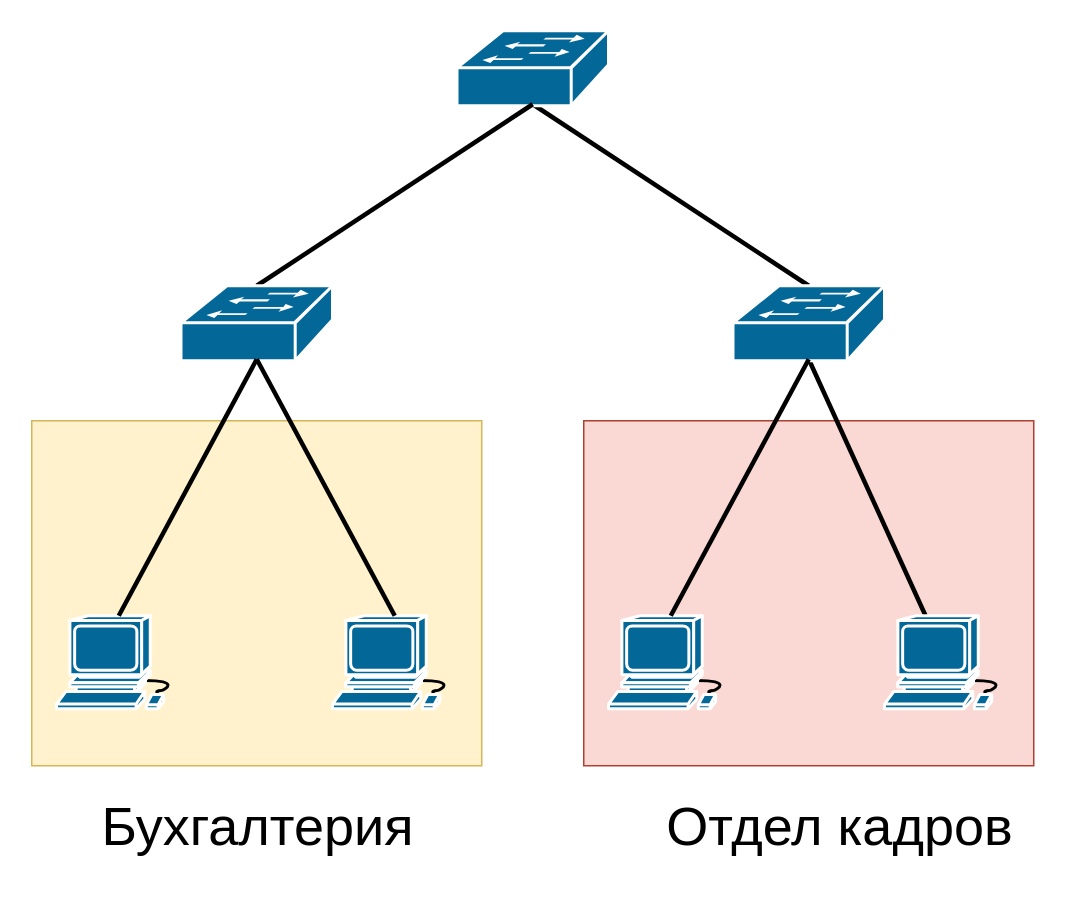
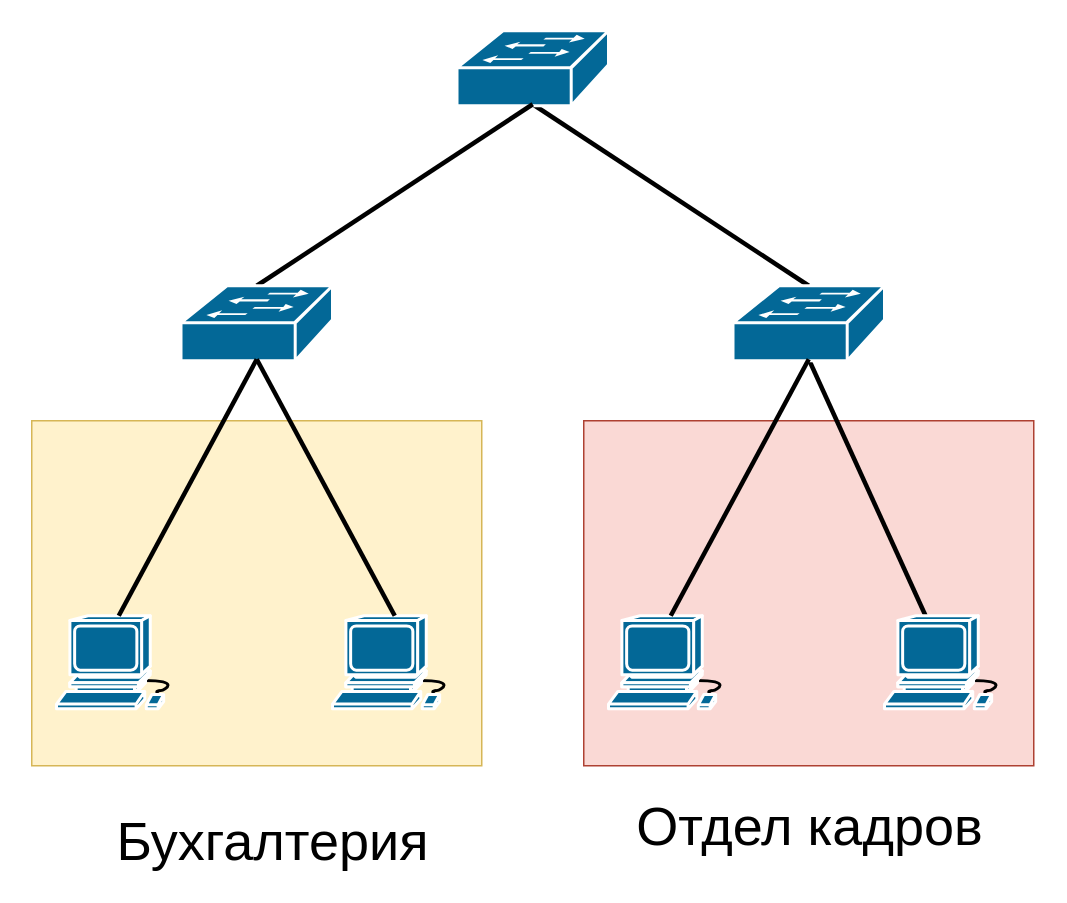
(257, 826) -> (272, 841)
(839, 826) -> (809, 826)
